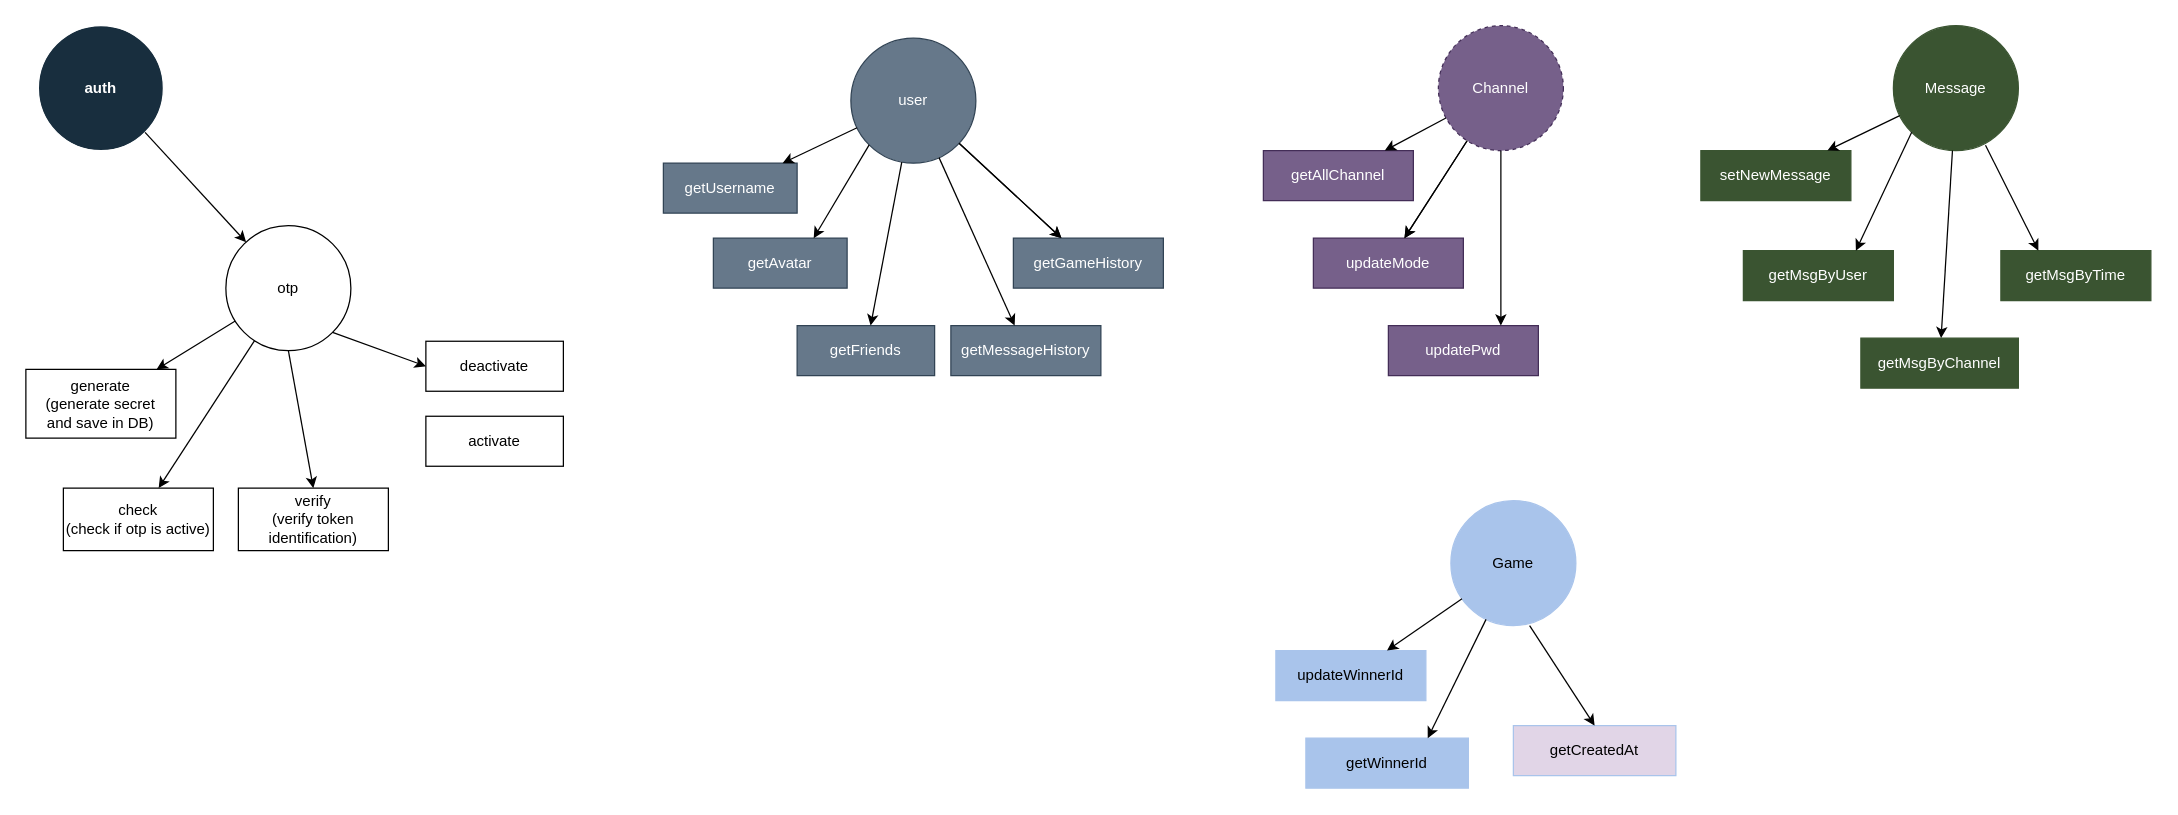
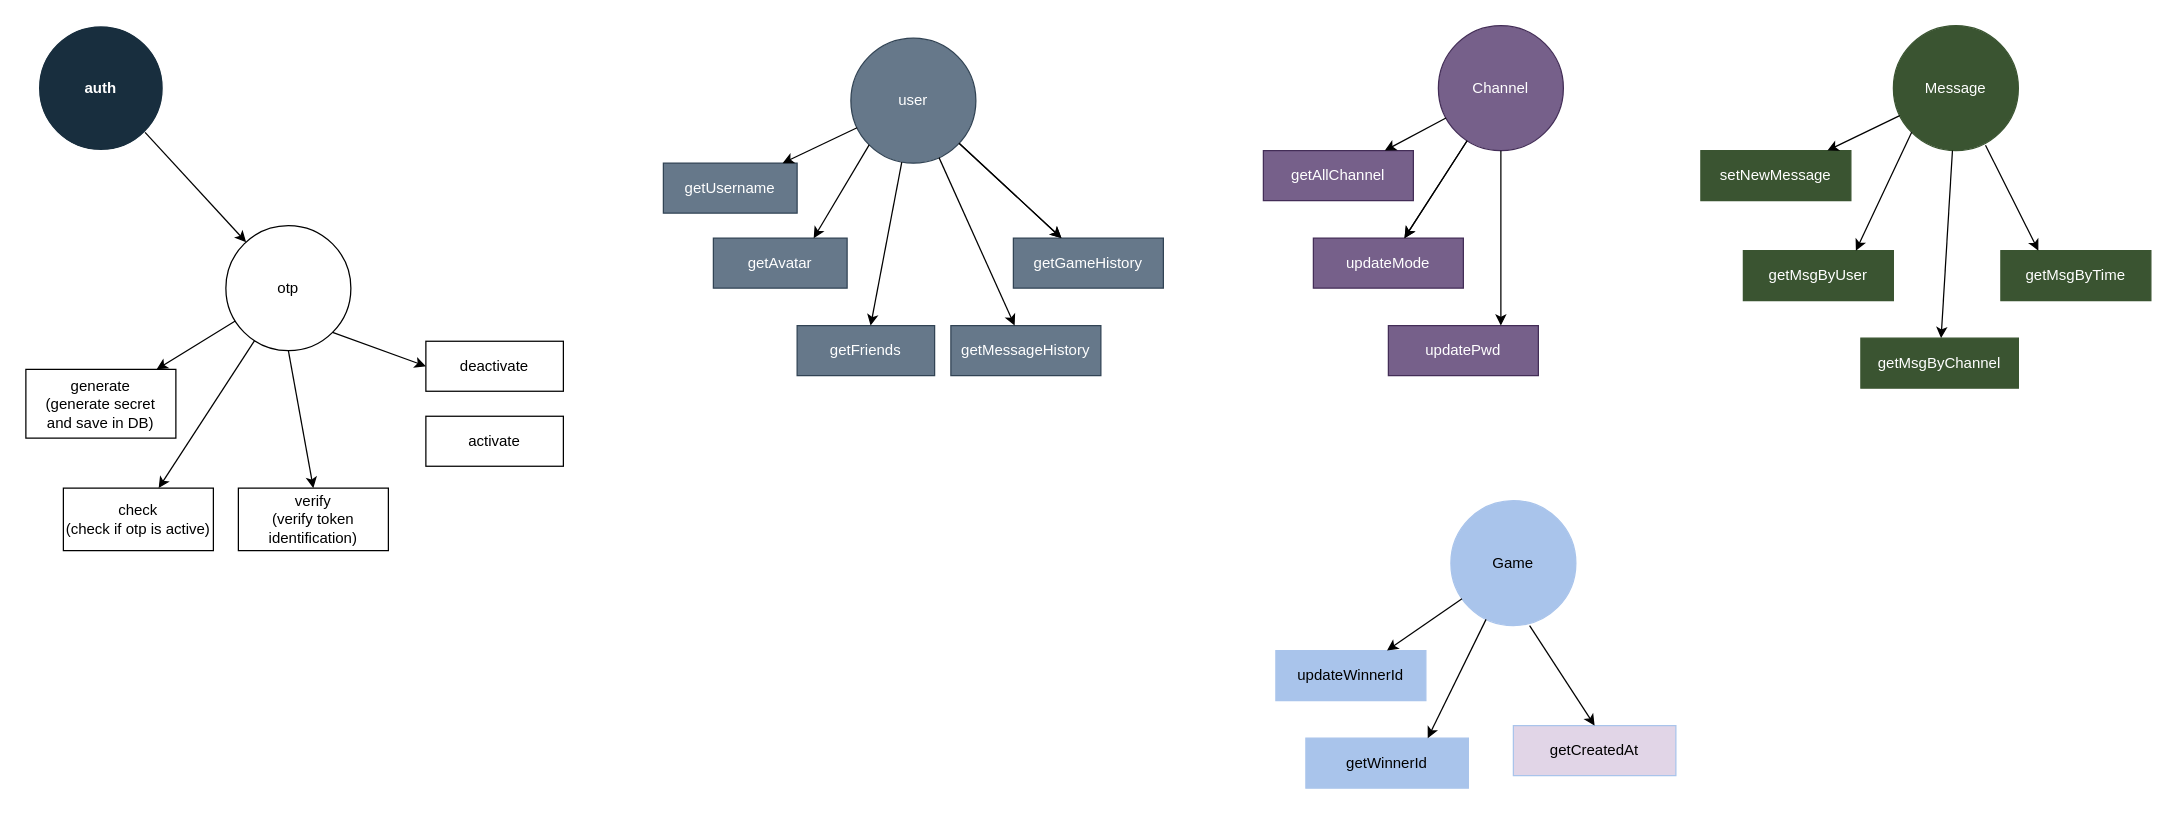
(1501, 88) -> (1501, 88)
